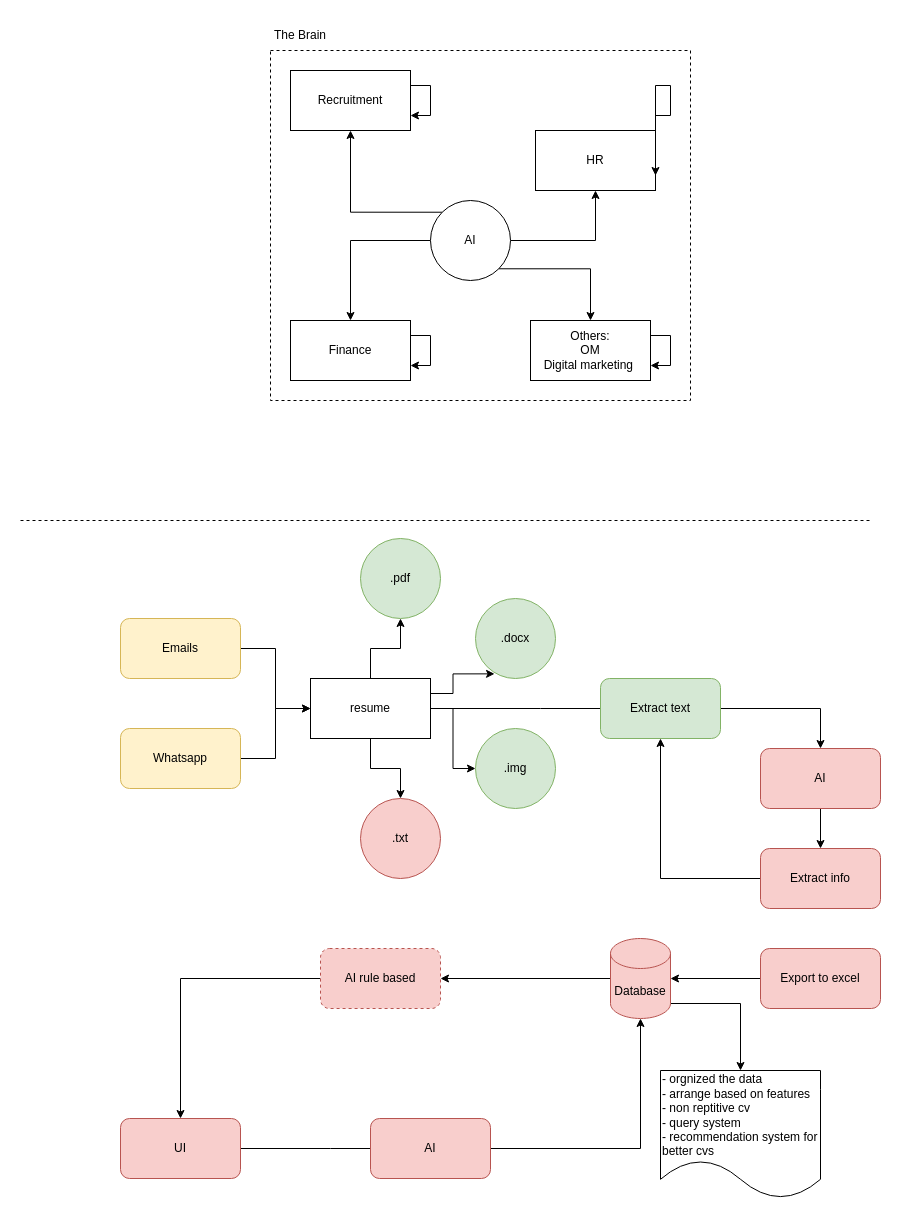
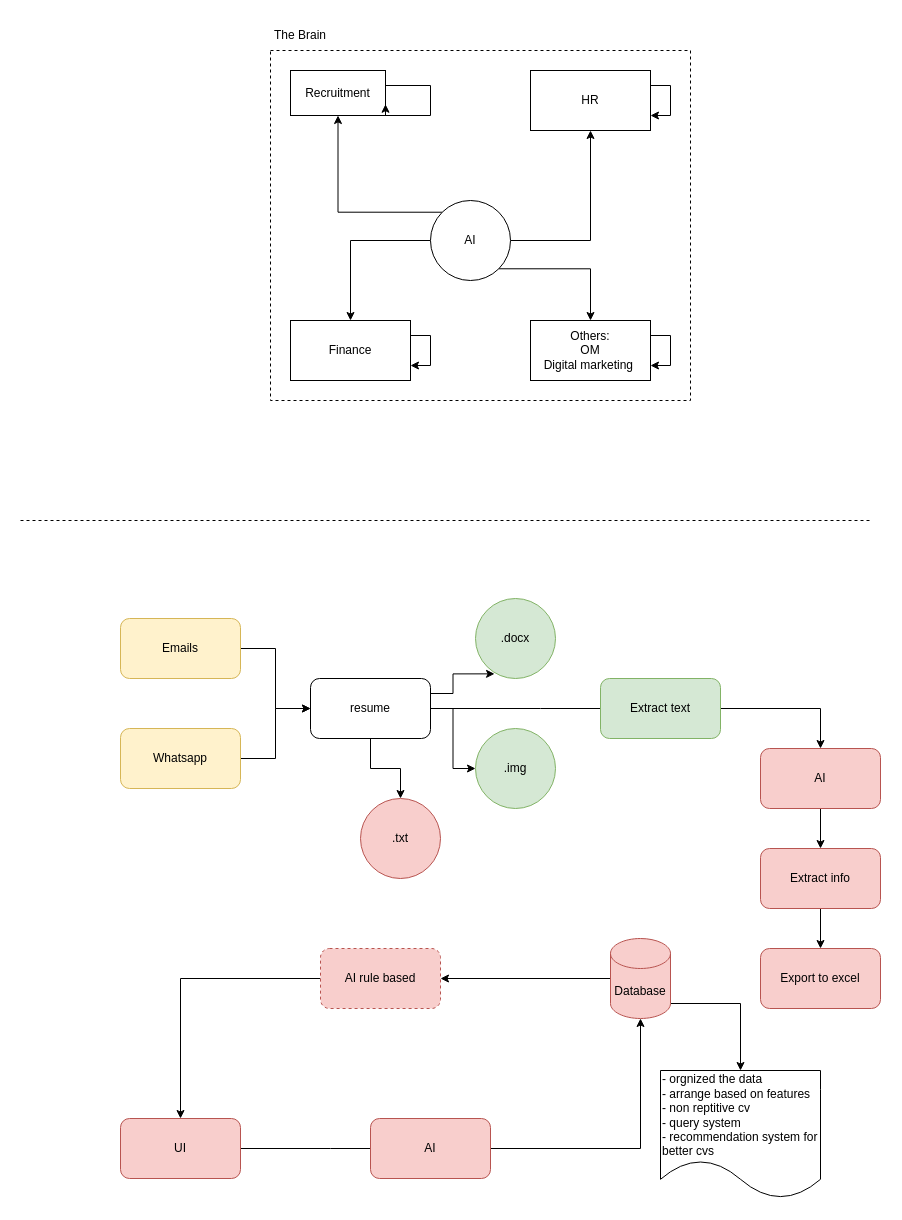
(351, 101) -> (338, 93)
(596, 161) -> (591, 101)
(401, 579) -> none
(382, 649) -> none
(371, 709) -> (371, 709)
(661, 862) -> (821, 925)
(719, 979) -> none
